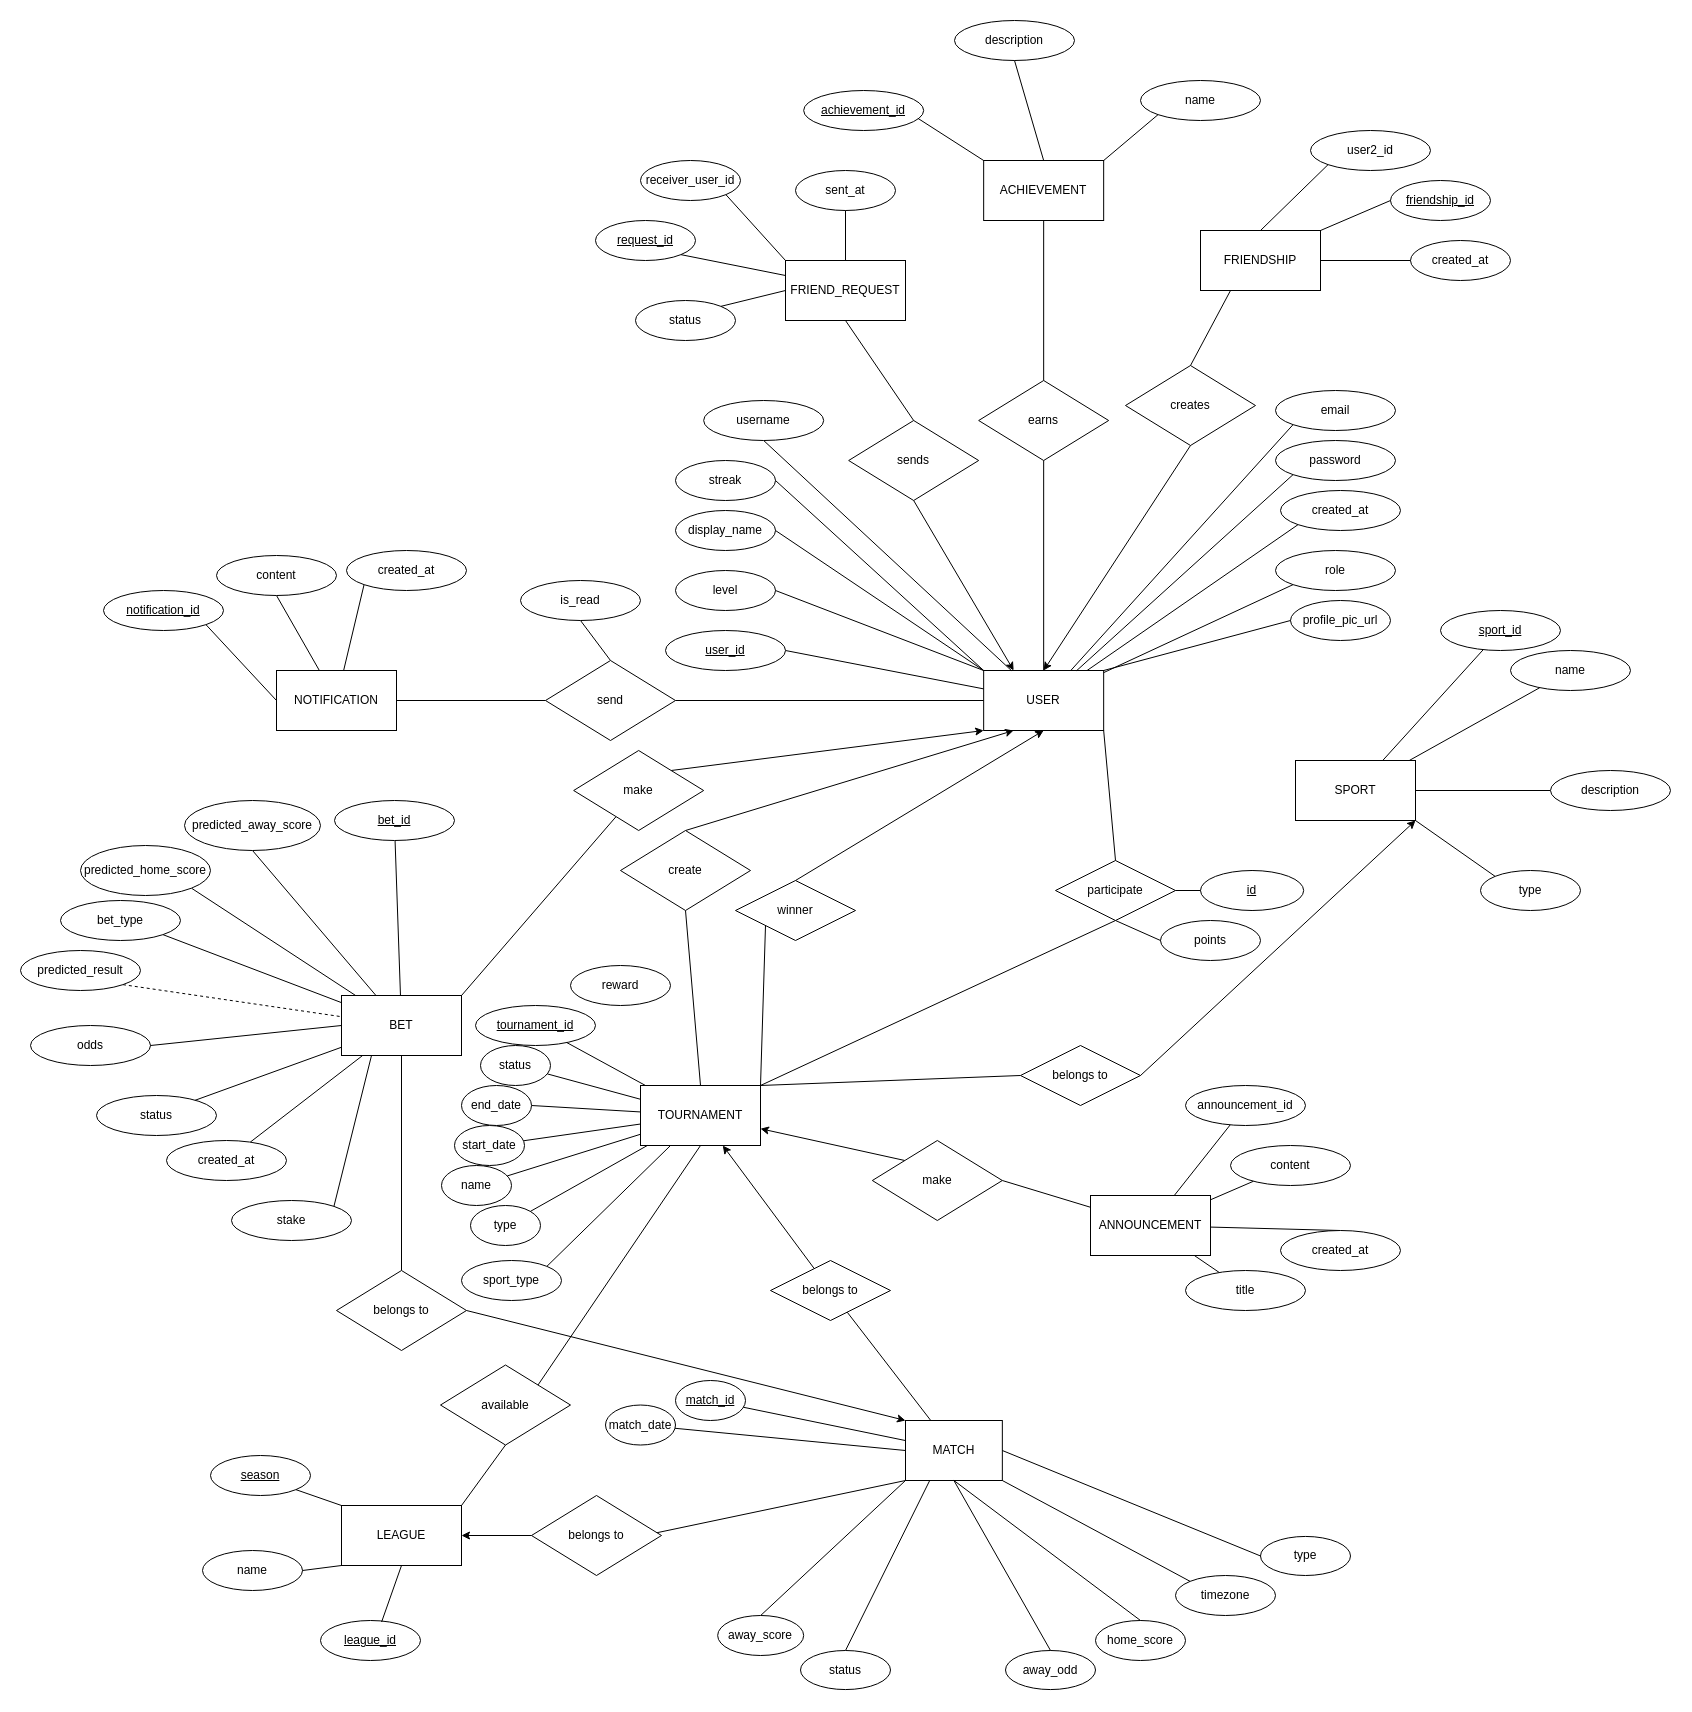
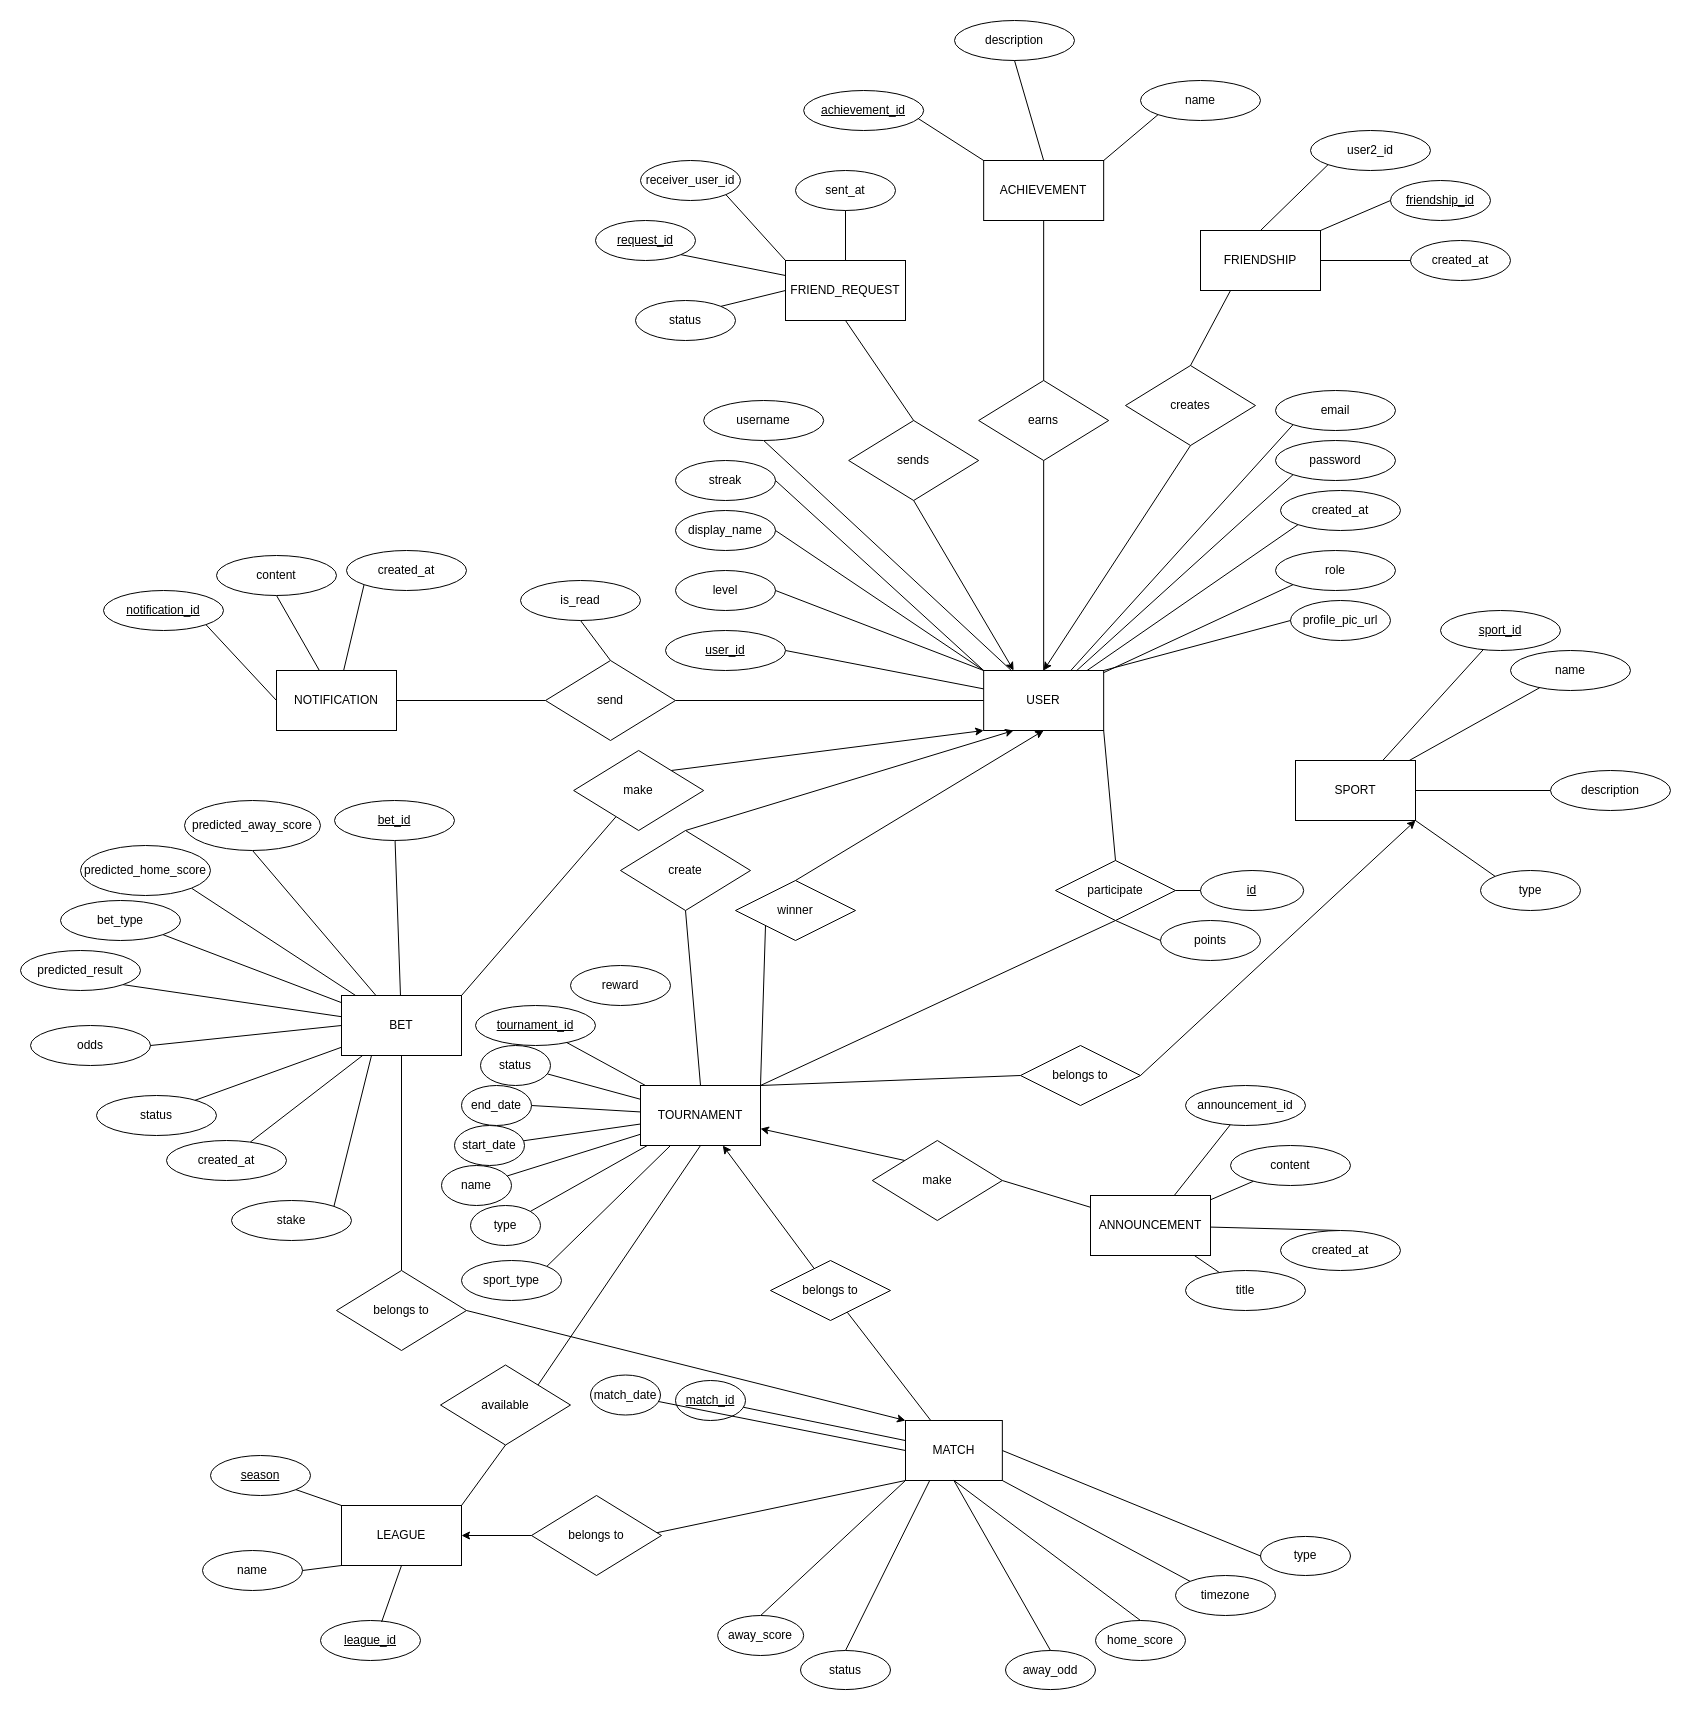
(232, 1001) -> (232, 1001)
(641, 1425) -> (626, 1395)
